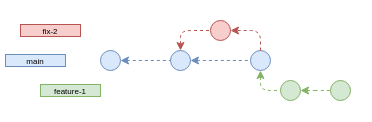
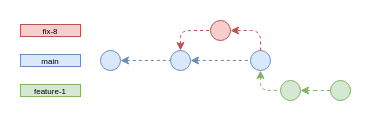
(51, 31) -> (51, 31)
(36, 61) -> (51, 61)
(71, 91) -> (51, 91)
